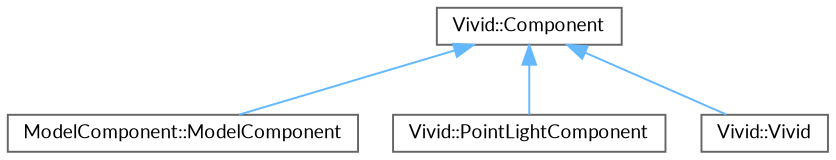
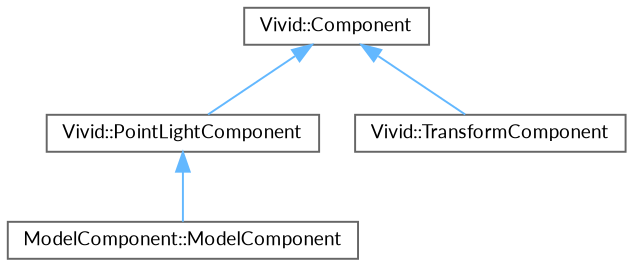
(347, 83) -> (183, 197)
(765, 133) -> (490, 133)
